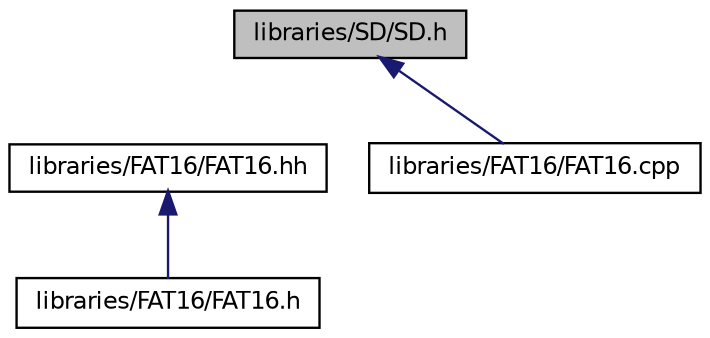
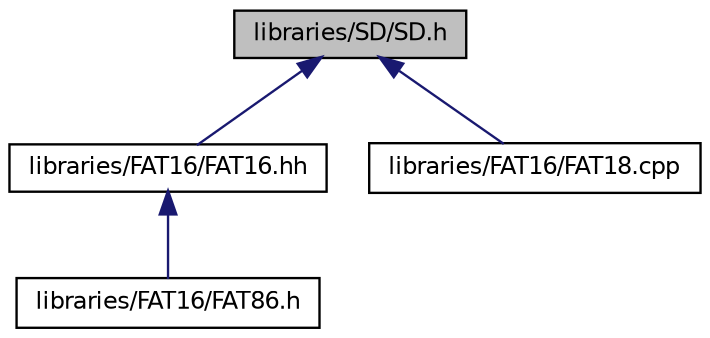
none -> (250, 108)
(535, 168) -> (535, 168)
(168, 303) -> (168, 303)
